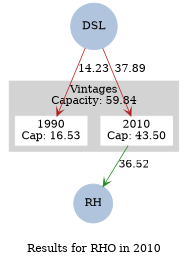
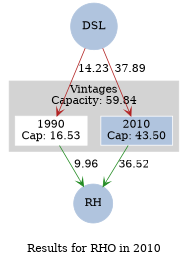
(137, 131) -> (137, 131)
none -> (70, 163)
